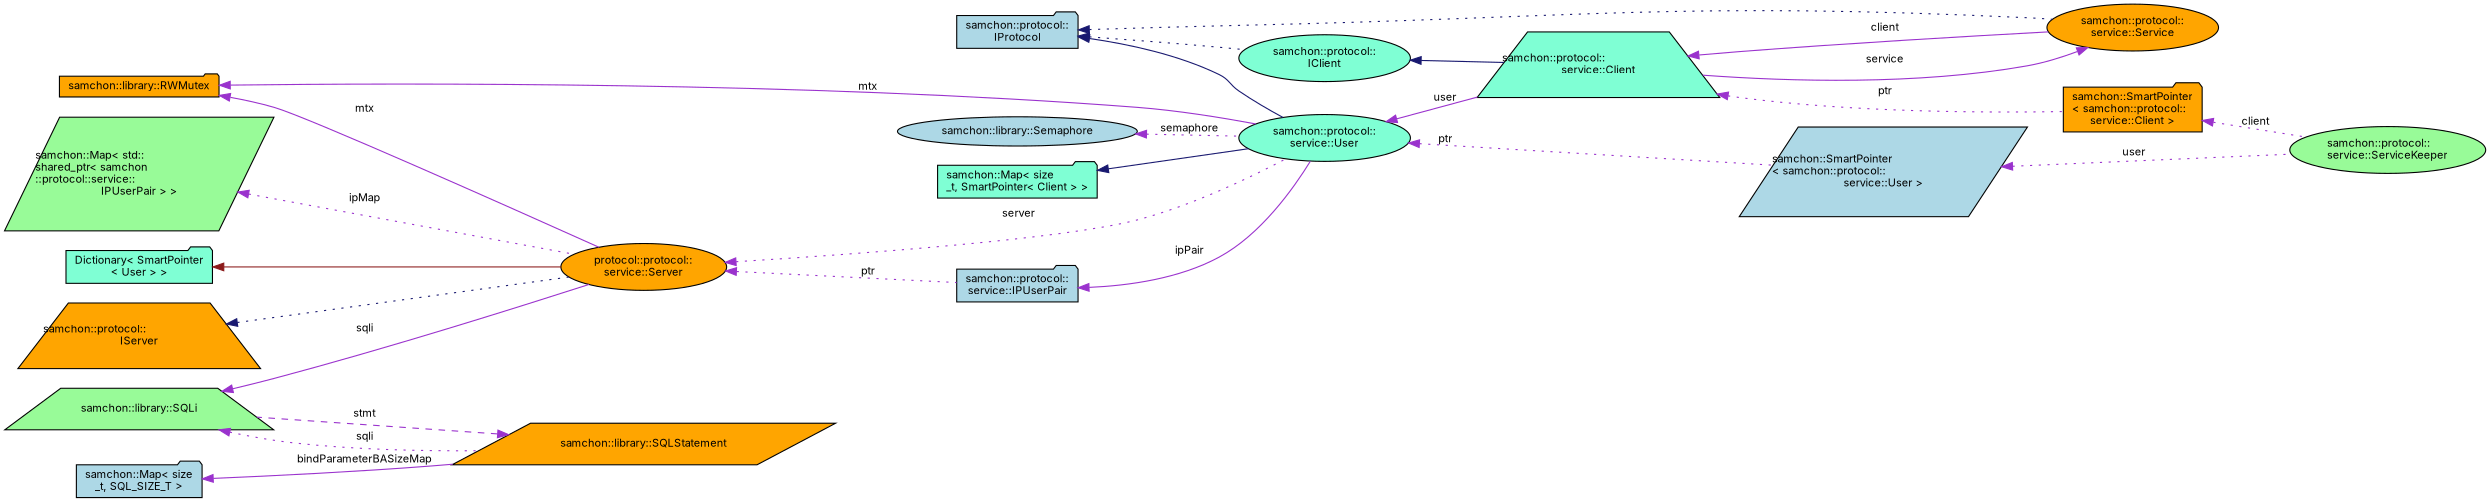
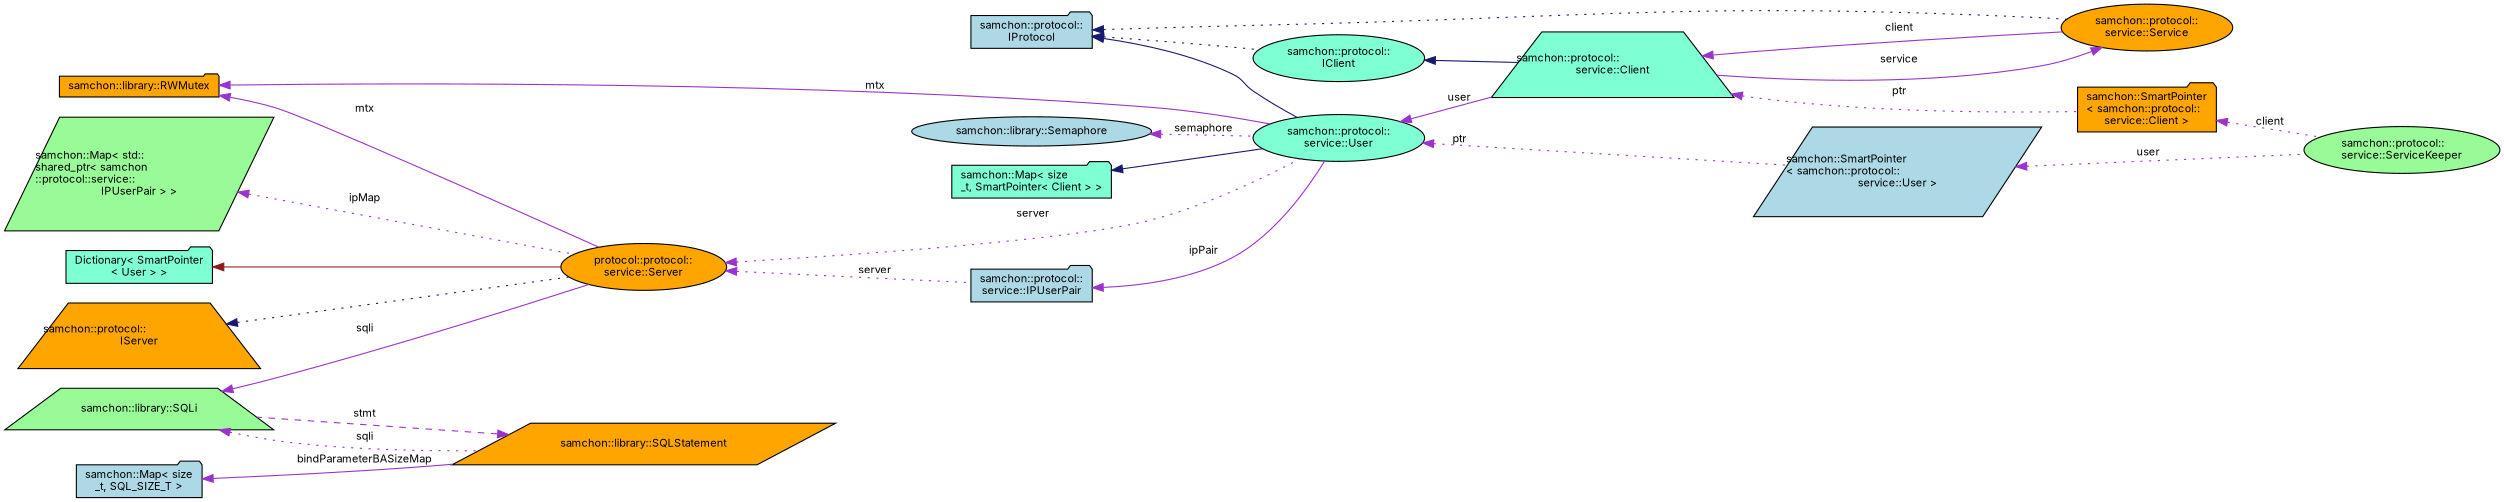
(866, 272) -> (874, 271)
